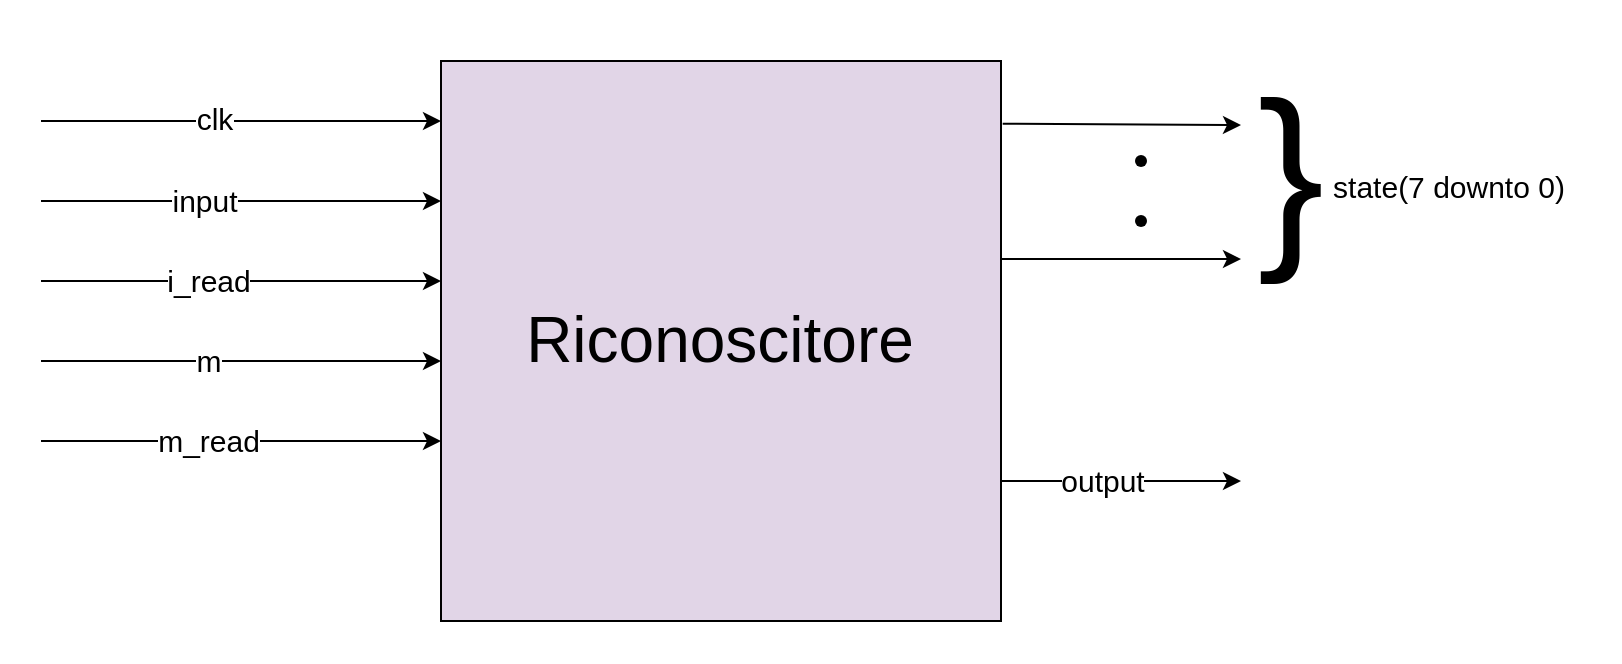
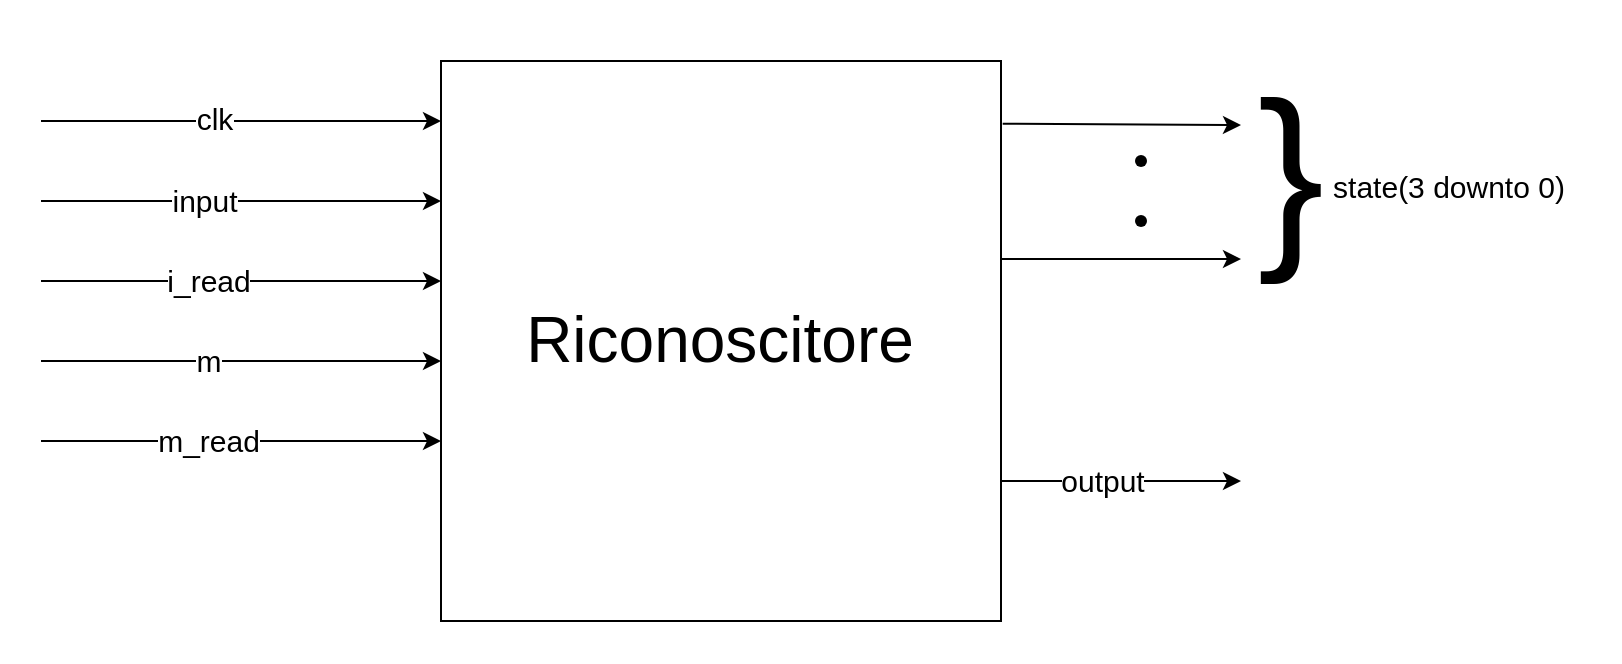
(1450, 187) -> (1450, 187)
(721, 341) -> (721, 341)
